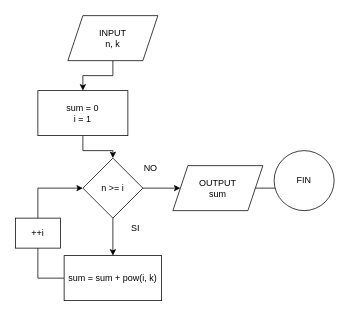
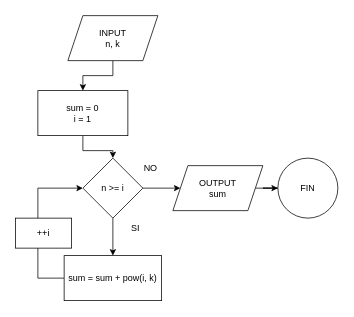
(304, 180) -> (308, 188)
(38, 233) -> (44, 233)
